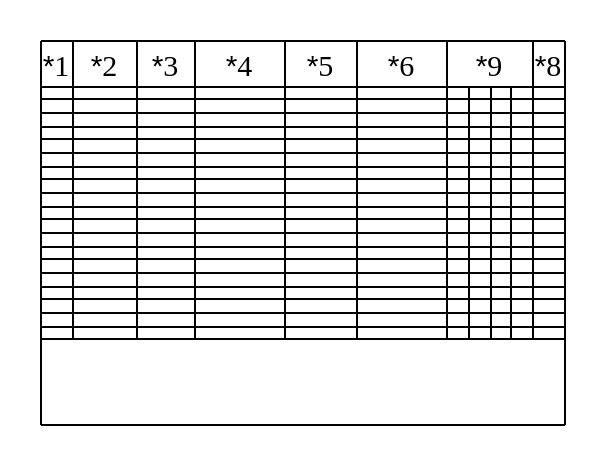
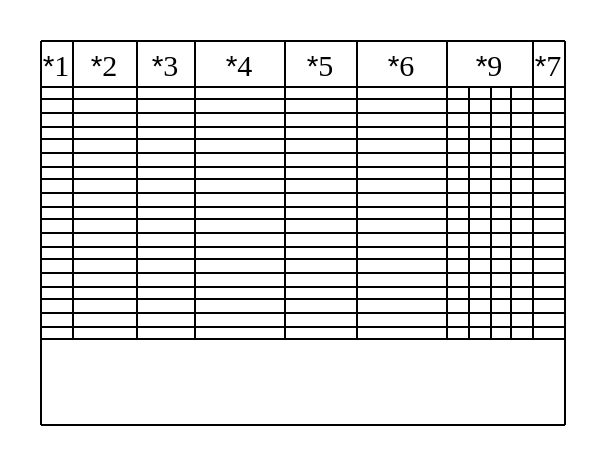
(549, 65) -> (549, 65)
